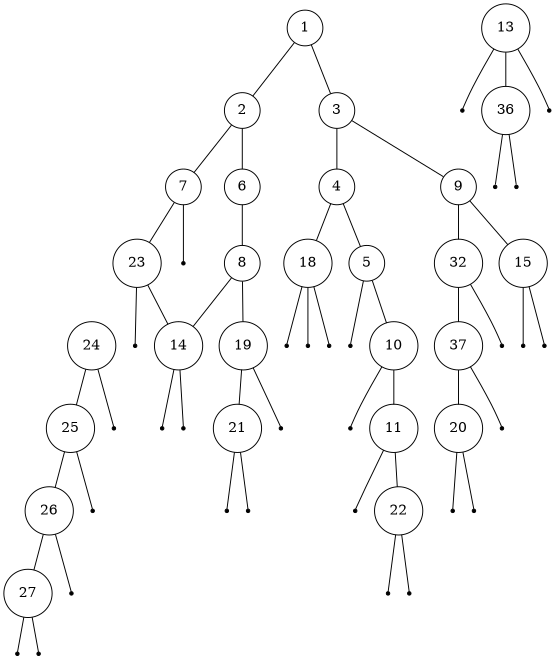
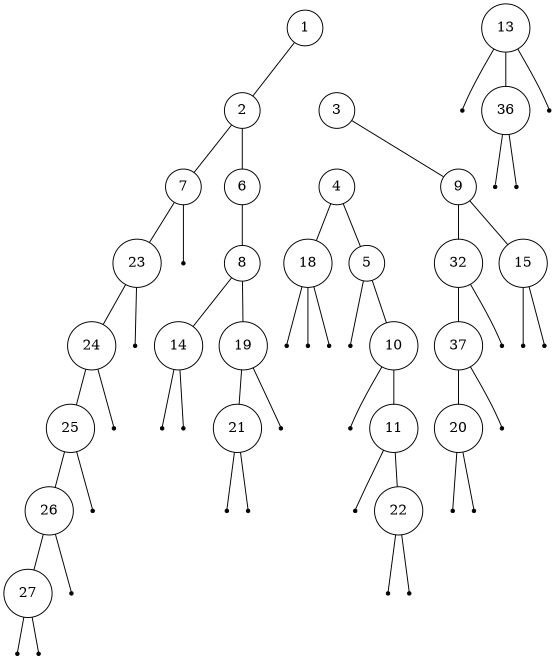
(321, 69) -> none
(337, 149) -> none
(158, 305) -> (114, 305)
